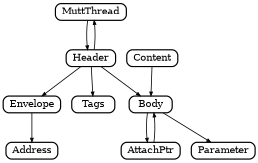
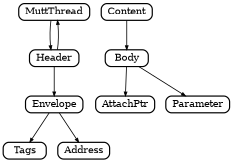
(92, 79) -> (41, 126)
(119, 80) -> none
(155, 130) -> none
